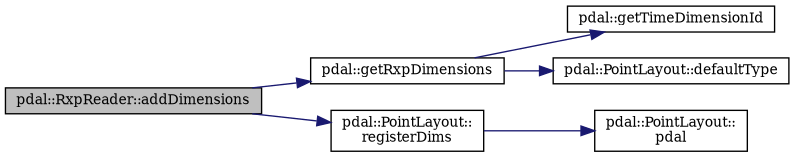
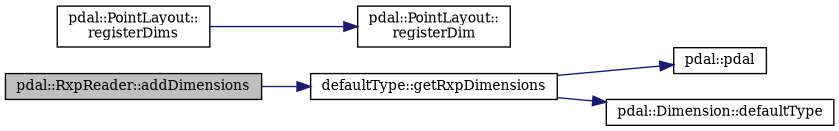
(671, 19) -> (720, 61)
(407, 71) -> (434, 87)
(671, 71) -> (720, 112)
(284, 117) -> none
(671, 131) -> (434, 27)
